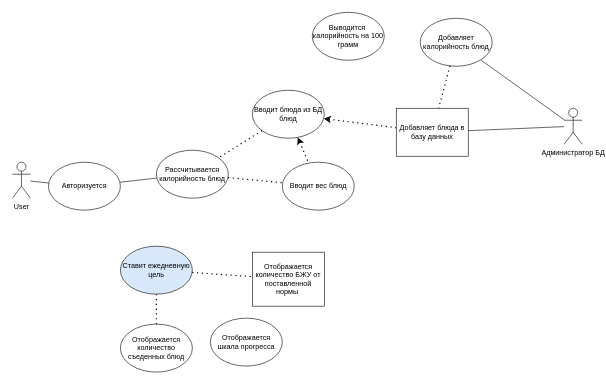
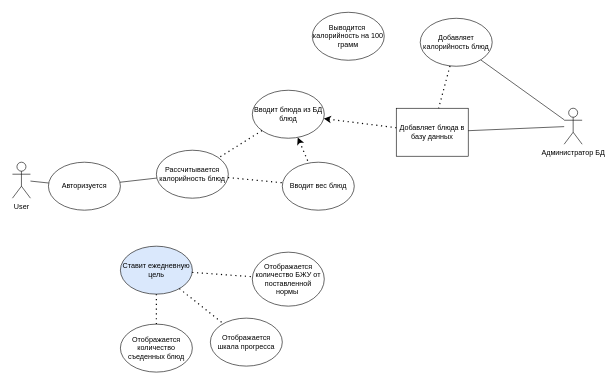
(288, 279) -> (288, 279)
none -> (201, 306)
